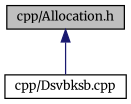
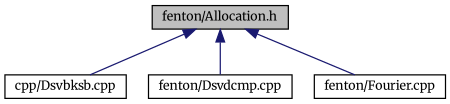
(66, 17) -> (220, 17)
none -> (220, 87)
none -> (380, 87)
